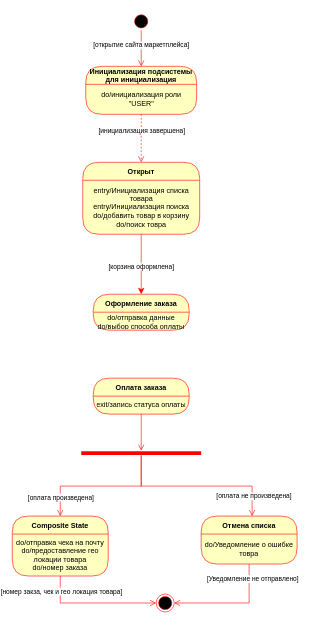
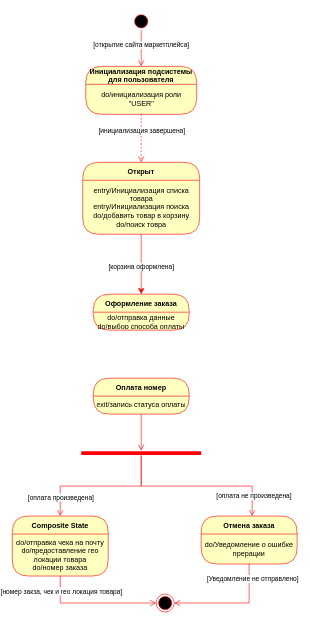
(141, 71) -> (141, 71)
(141, 388) -> (141, 388)
(249, 526) -> (249, 526)
(249, 549) -> (249, 549)
